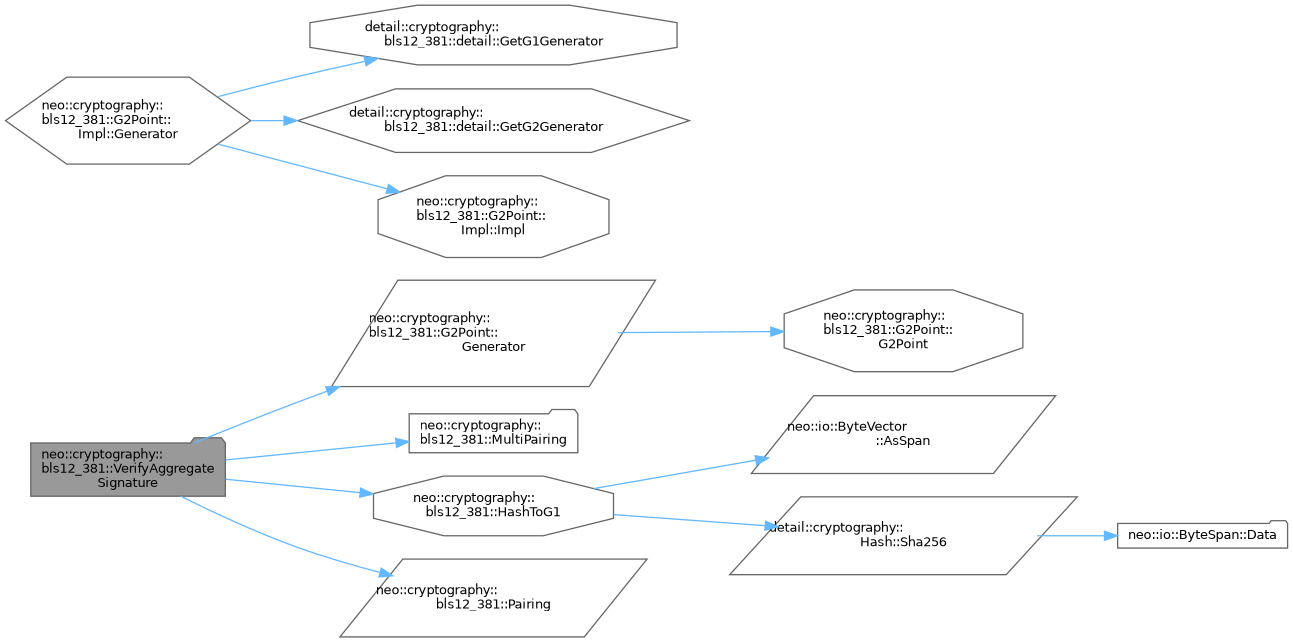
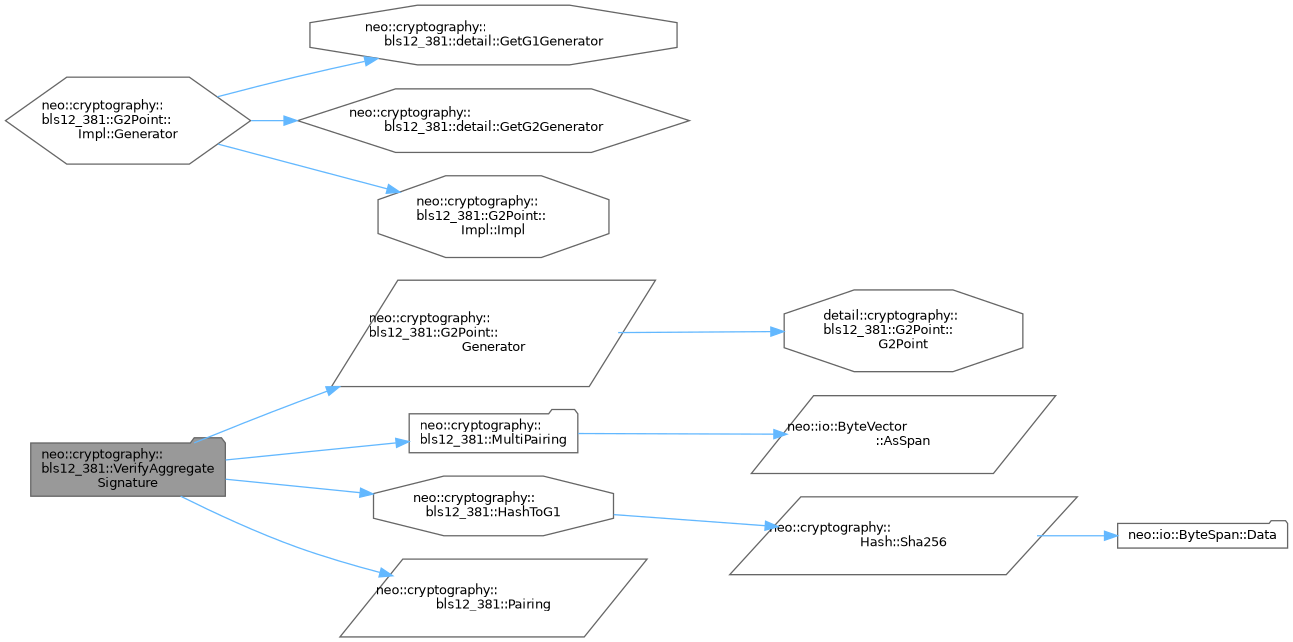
(494, 35) -> (494, 35)
(494, 121) -> (494, 121)
(904, 331) -> (904, 331)
(675, 474) -> (676, 434)
(904, 536) -> (904, 536)
